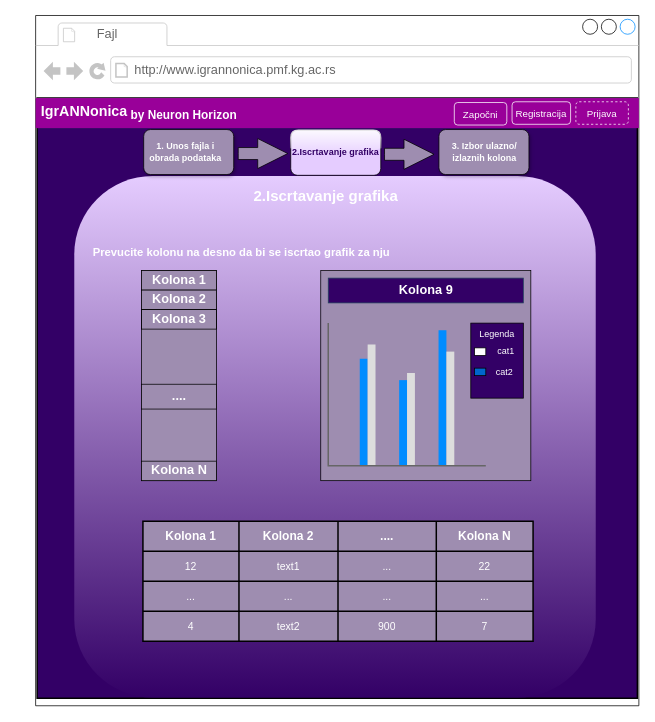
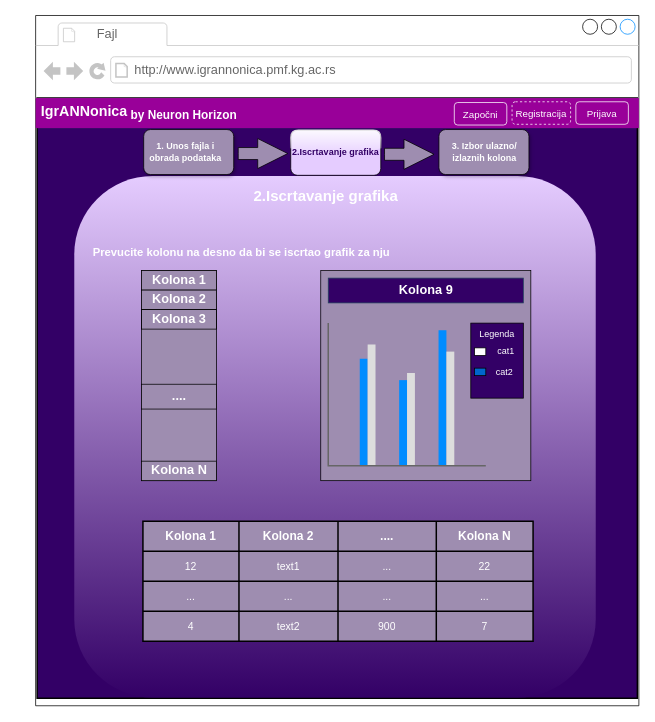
(541, 113) -> (541, 113)
(602, 113) -> (602, 113)
